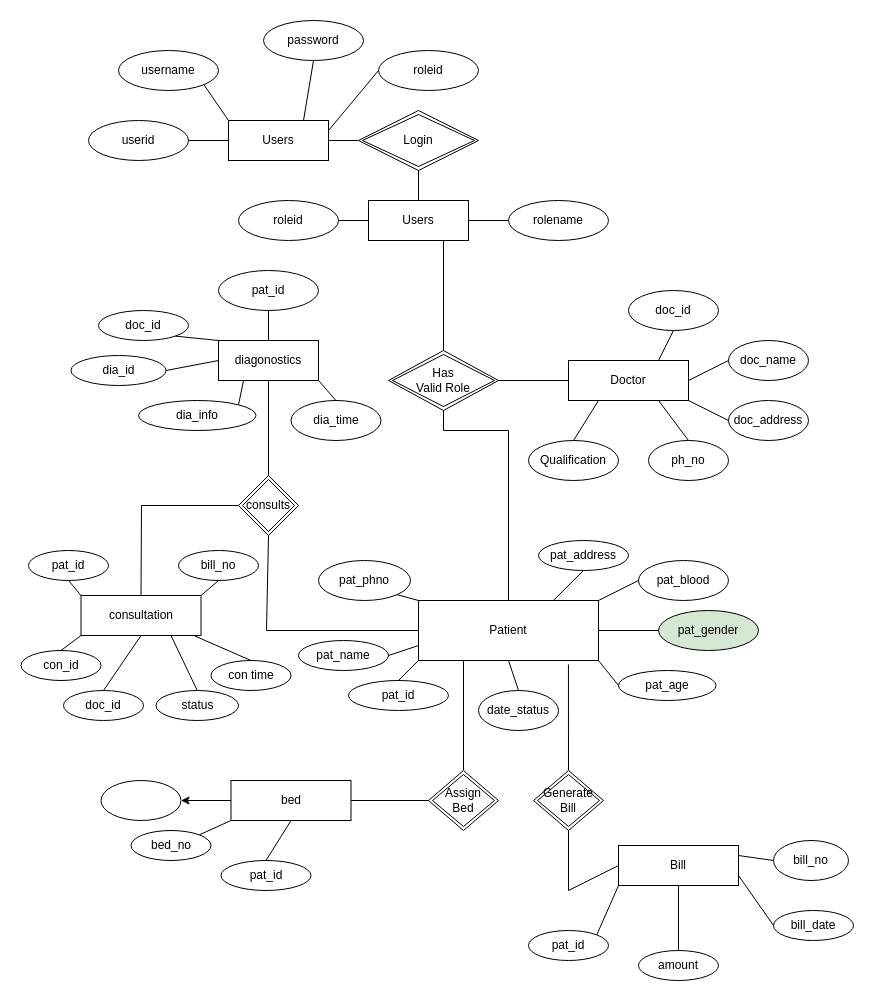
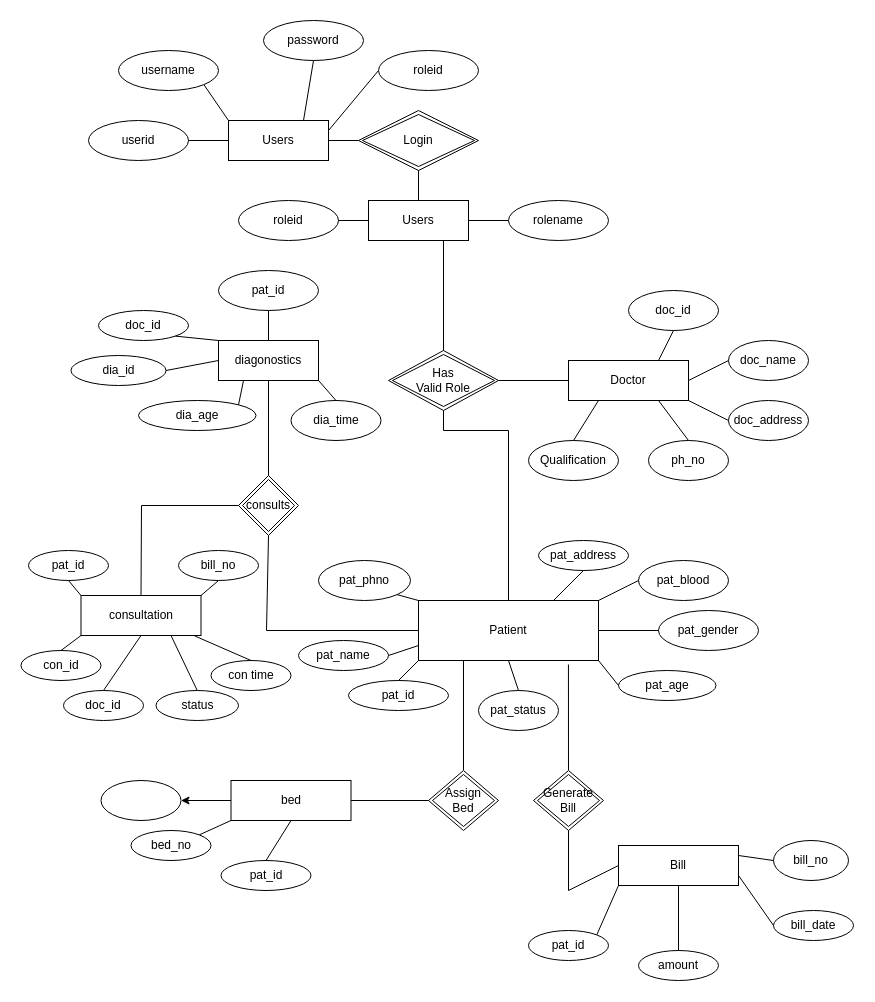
(198, 416) -> (198, 416)
(709, 631) -> (709, 631)
(519, 711) -> (519, 711)
